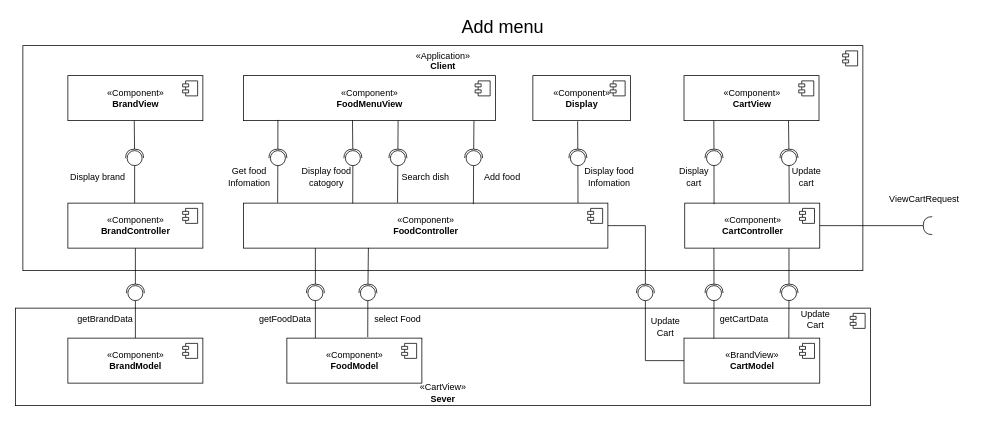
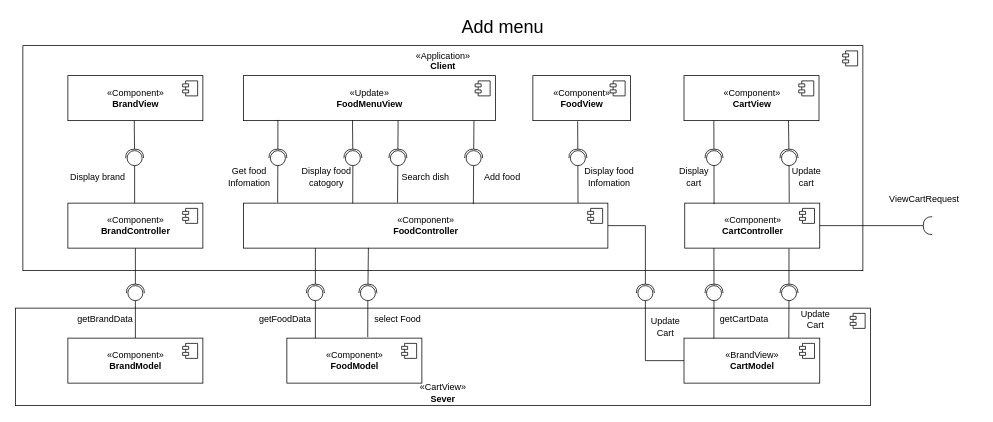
(370, 98) -> (370, 98)
(582, 98) -> (582, 98)
